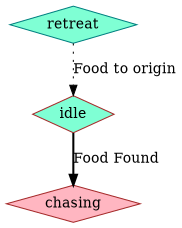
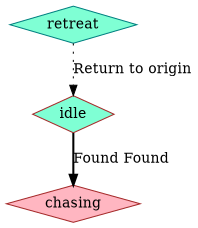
(125, 69) -> (133, 69)
(117, 159) -> (122, 159)
